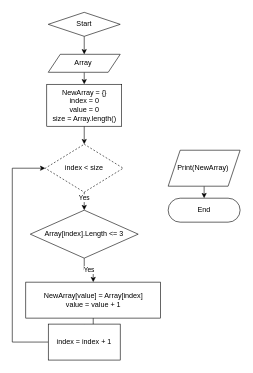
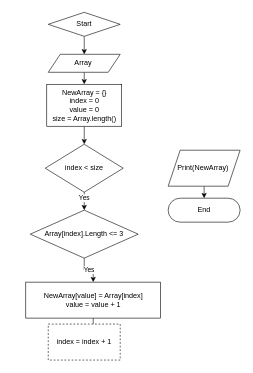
(84, 168) -> (84, 168)
(12, 342) -> none
(84, 342) -> (84, 342)
